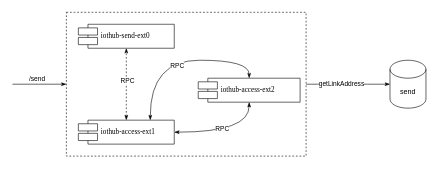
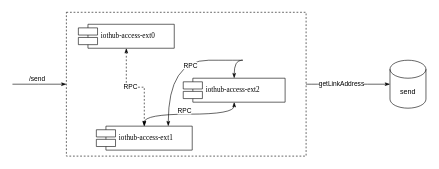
(132, 36) -> (136, 36)
(249, 90) -> (234, 90)
(126, 132) -> (144, 138)
